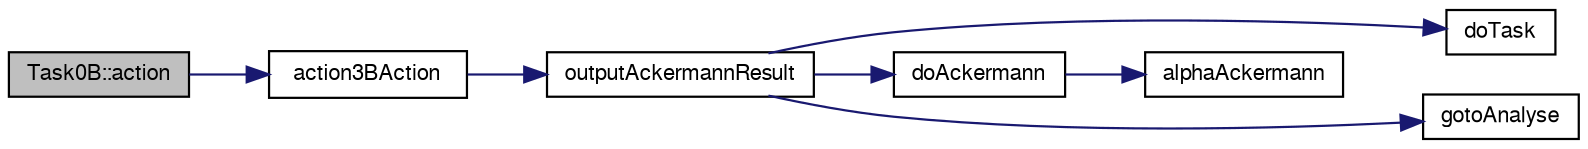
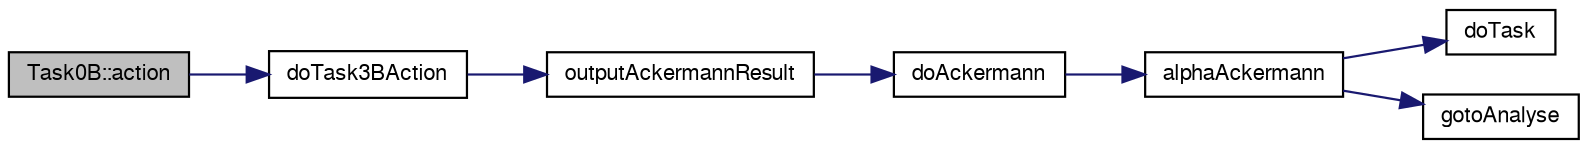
(1095, 21) -> (1384, 52)
(368, 74) -> (368, 74)
(1083, 127) -> (1372, 96)
